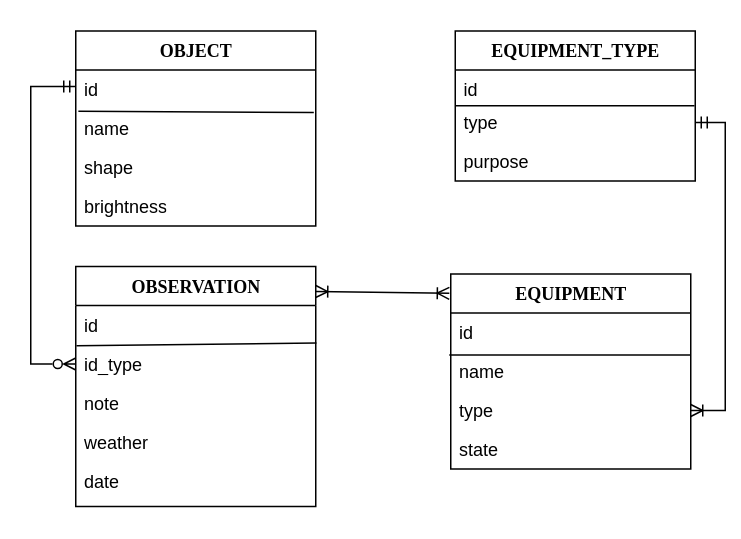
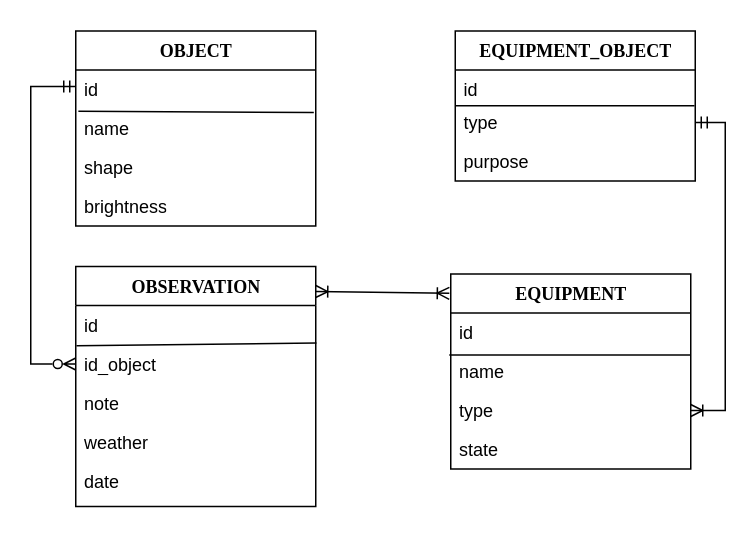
(576, 52) -> (576, 52)
(118, 366) -> (128, 366)
